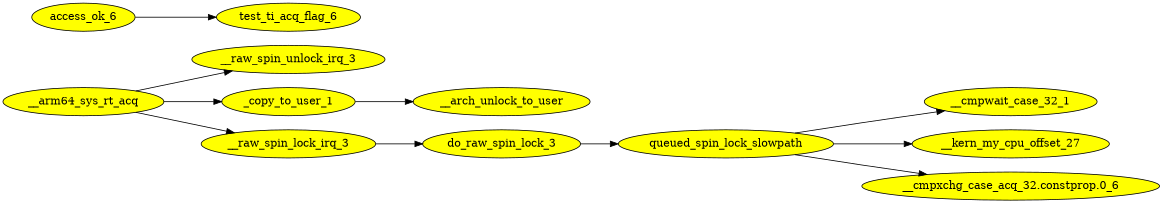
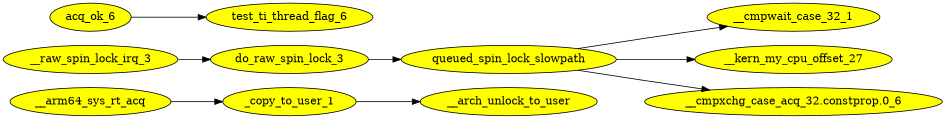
(83, 17) -> (91, 17)
(288, 17) -> (289, 17)
(288, 59) -> none
(181, 122) -> none
